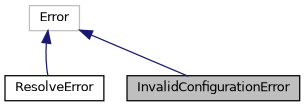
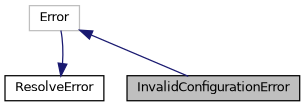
(46, 60) -> (63, 47)
